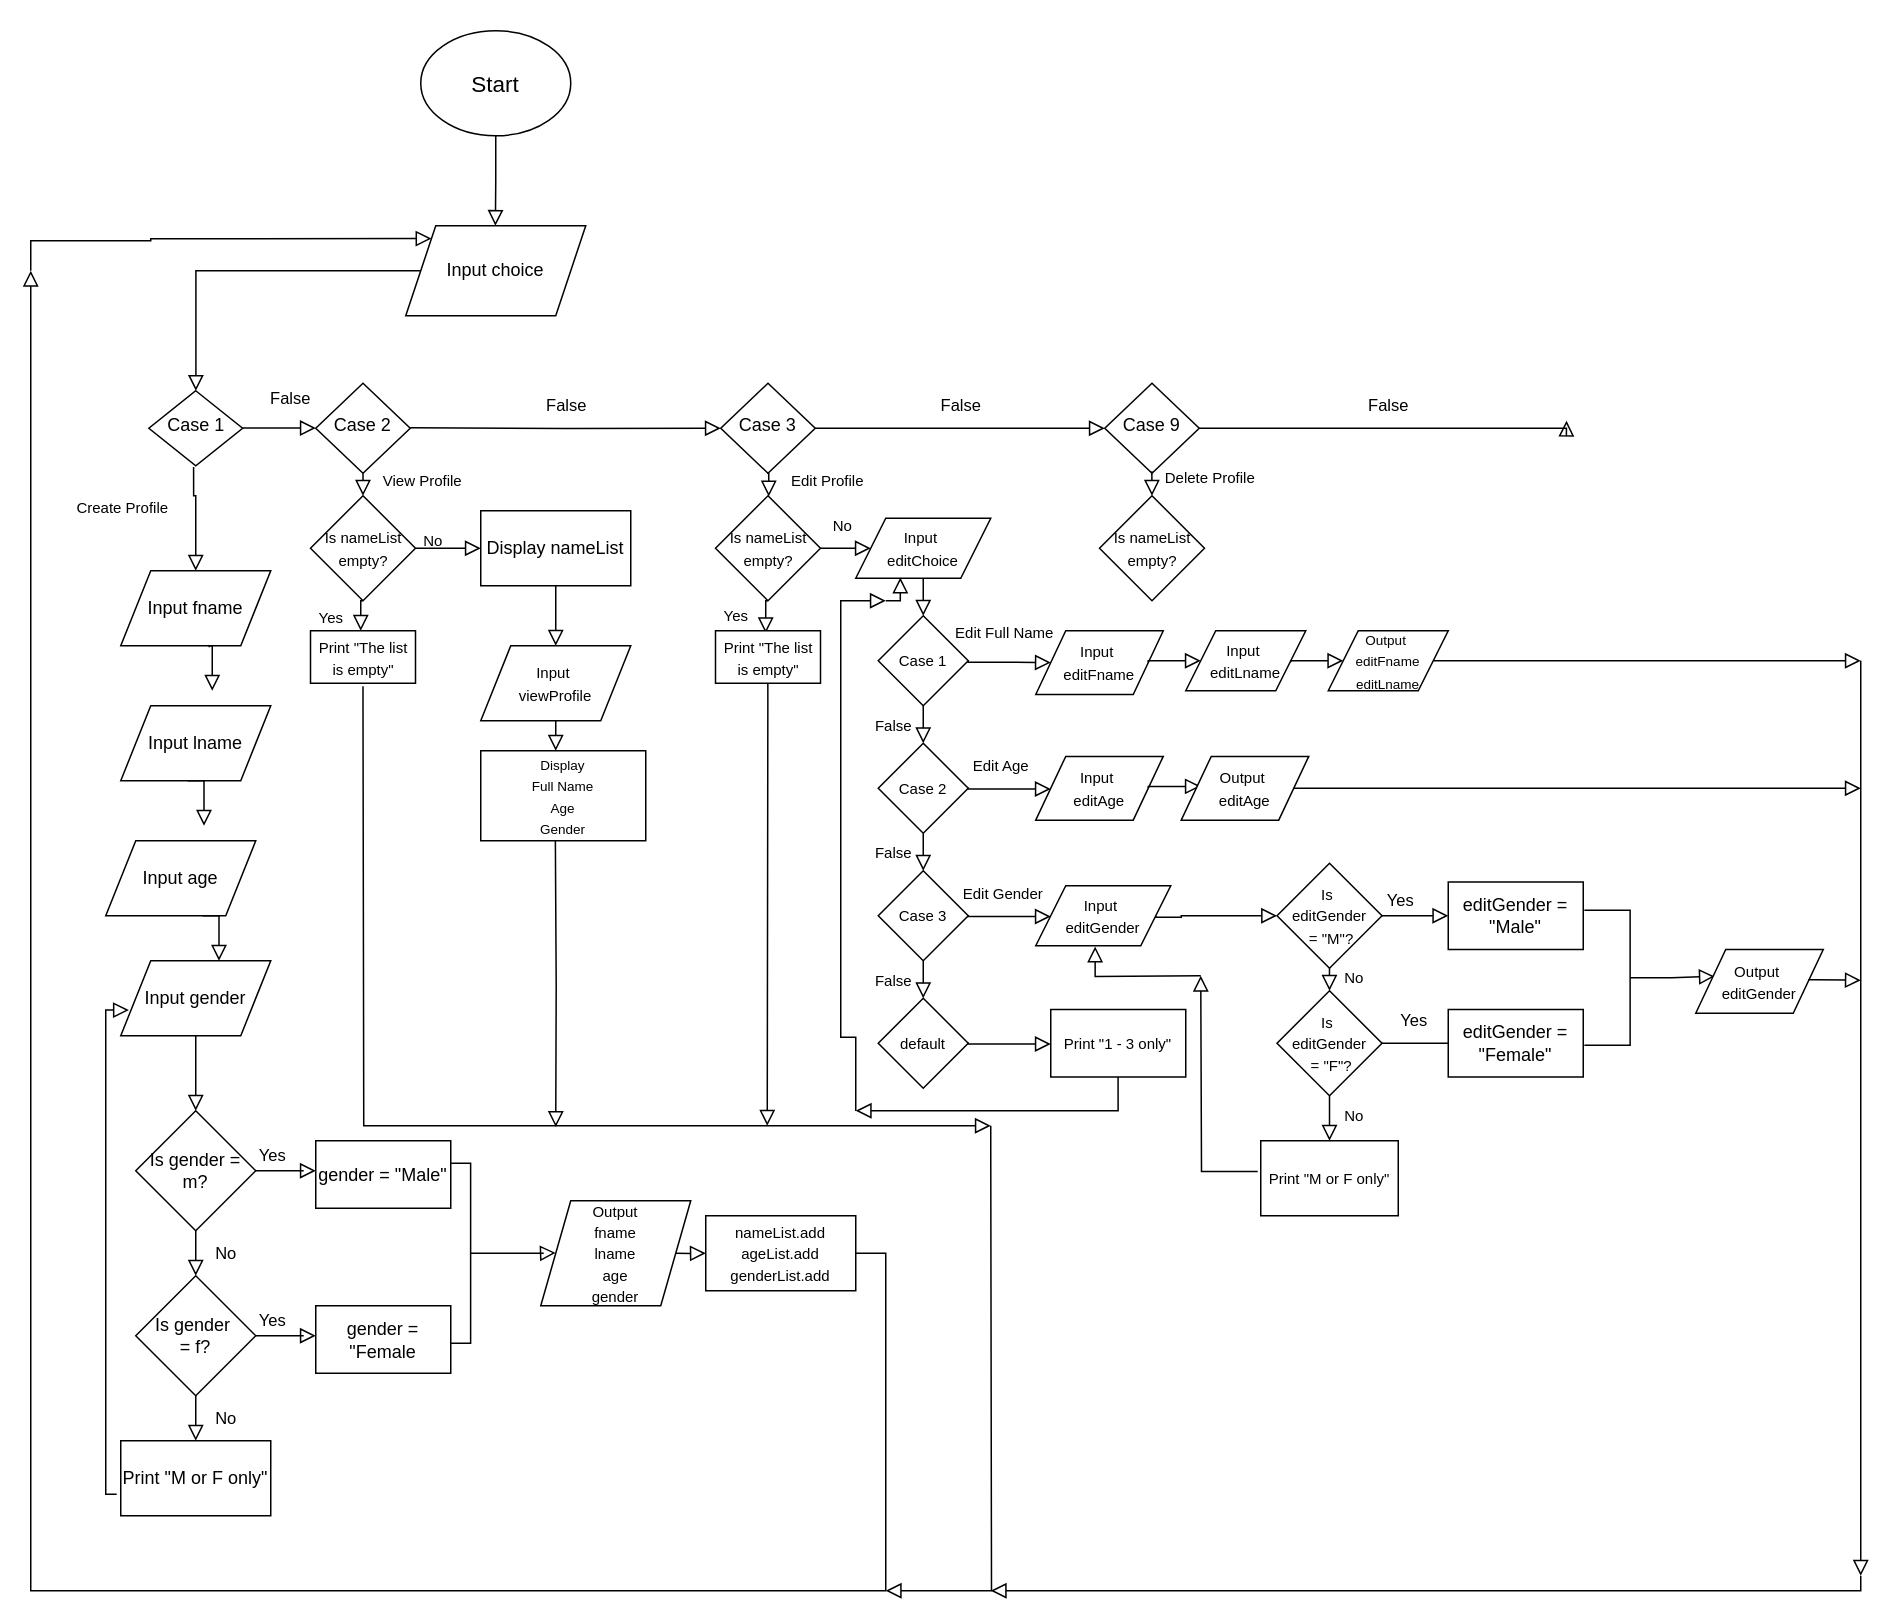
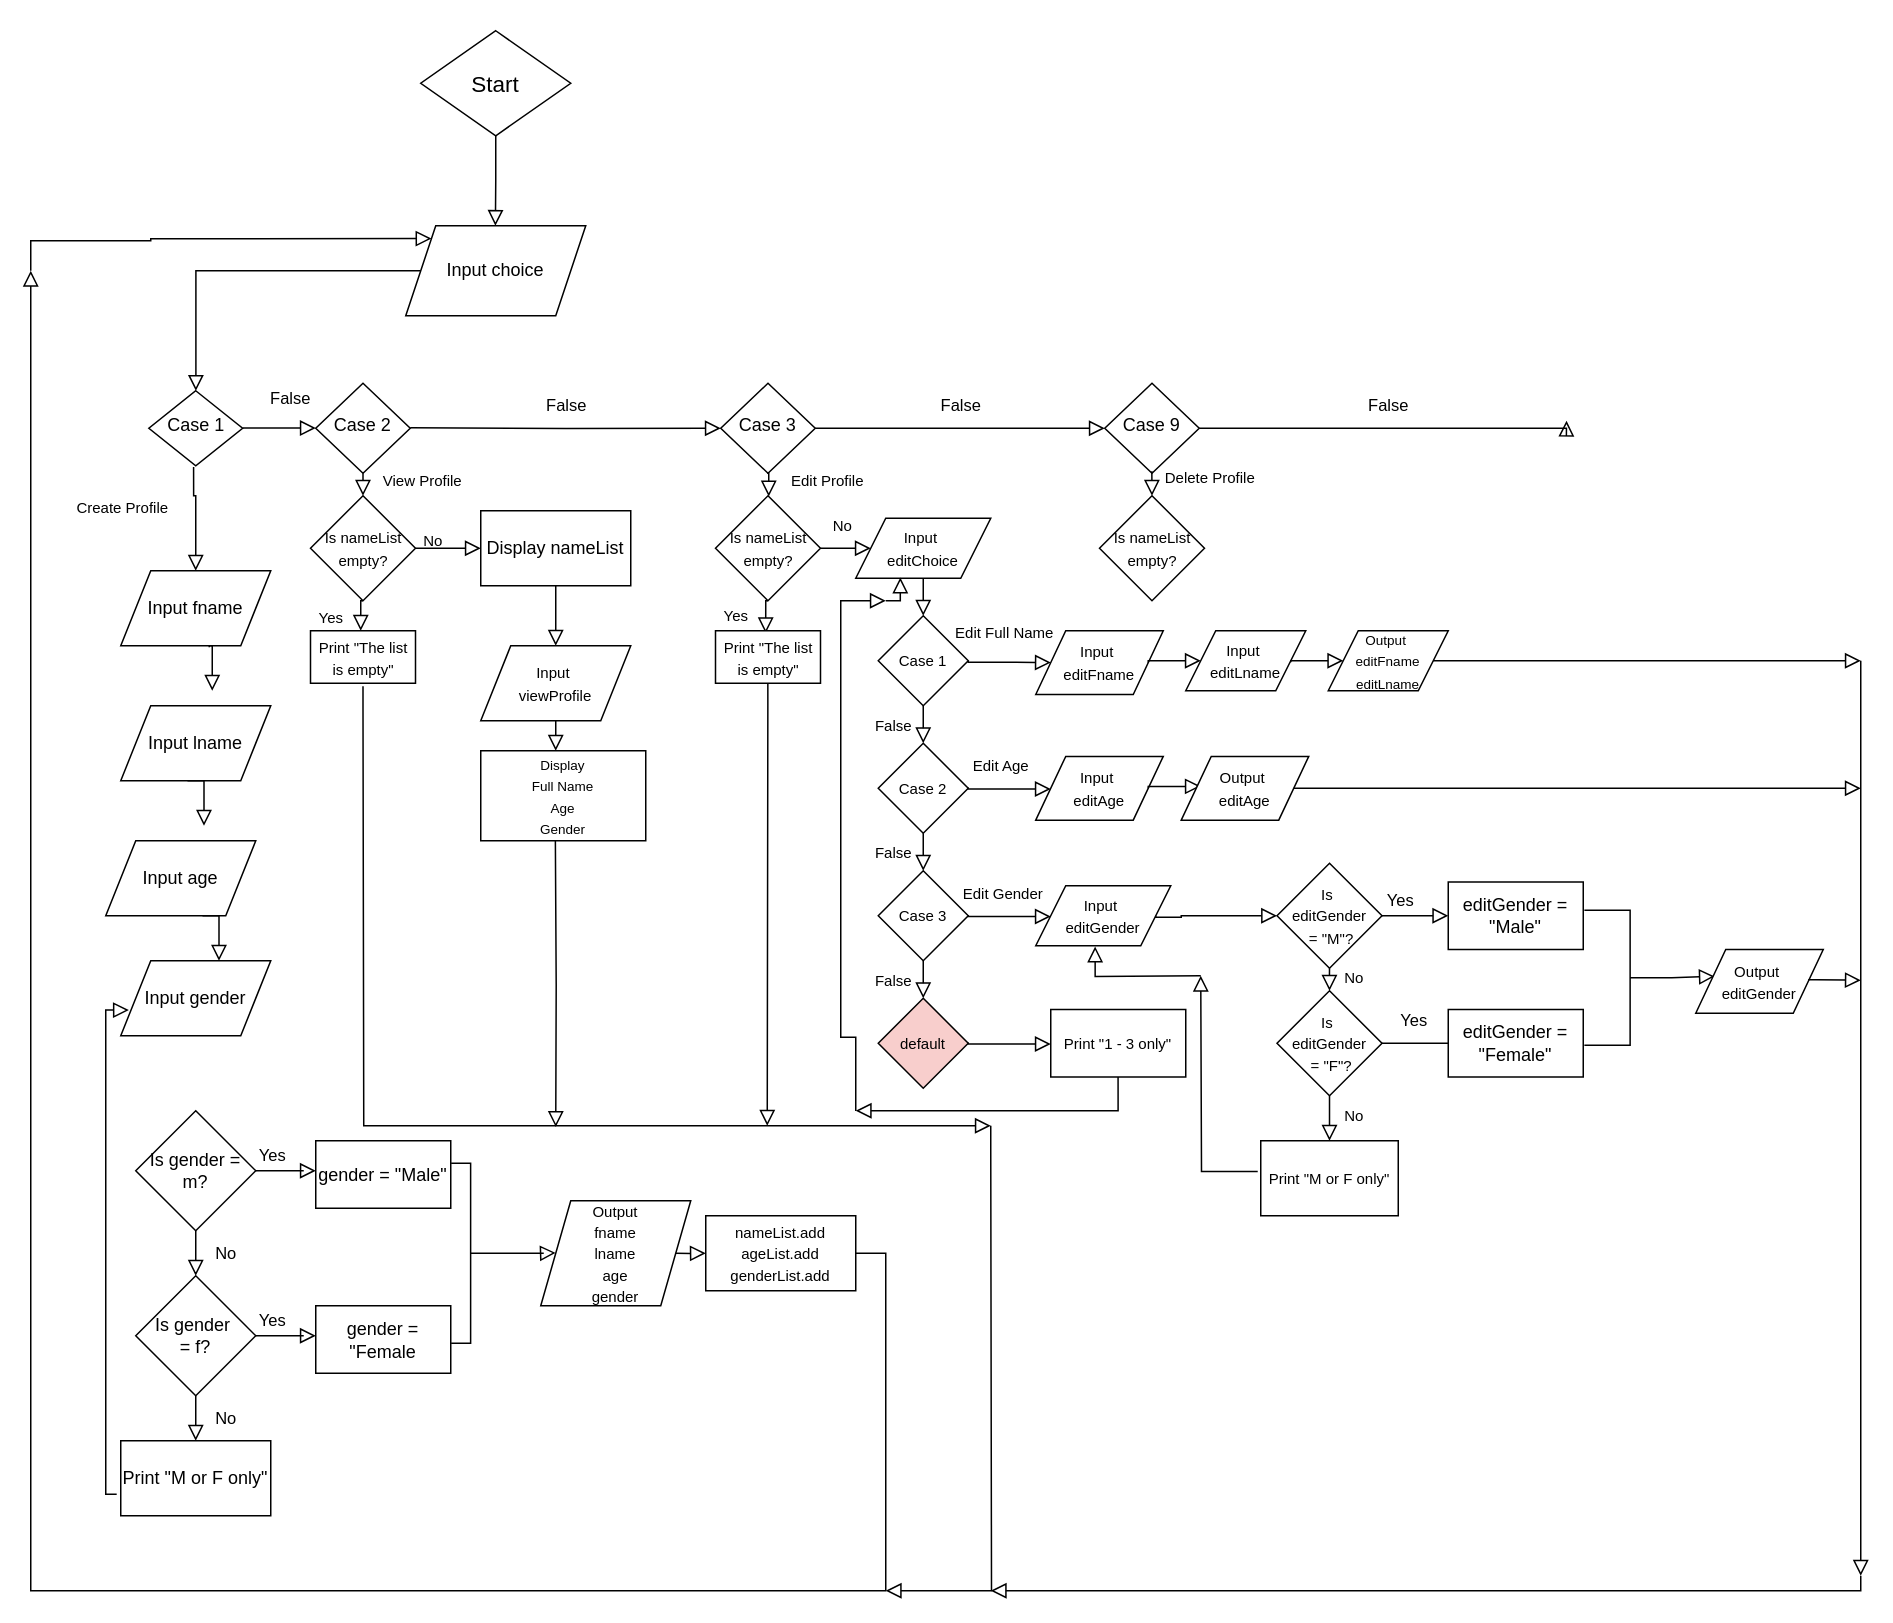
(496, 83) -> (496, 83)
(923, 1043) -> (923, 1043)
(196, 1065) -> none
